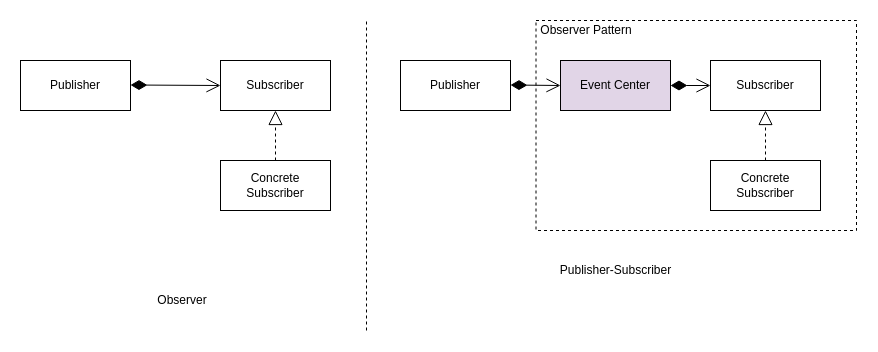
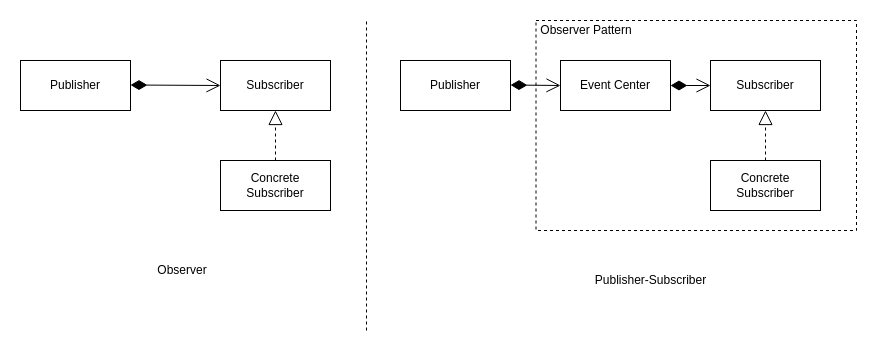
(616, 86) -> (616, 86)
(616, 271) -> (651, 281)
(183, 301) -> (183, 271)
